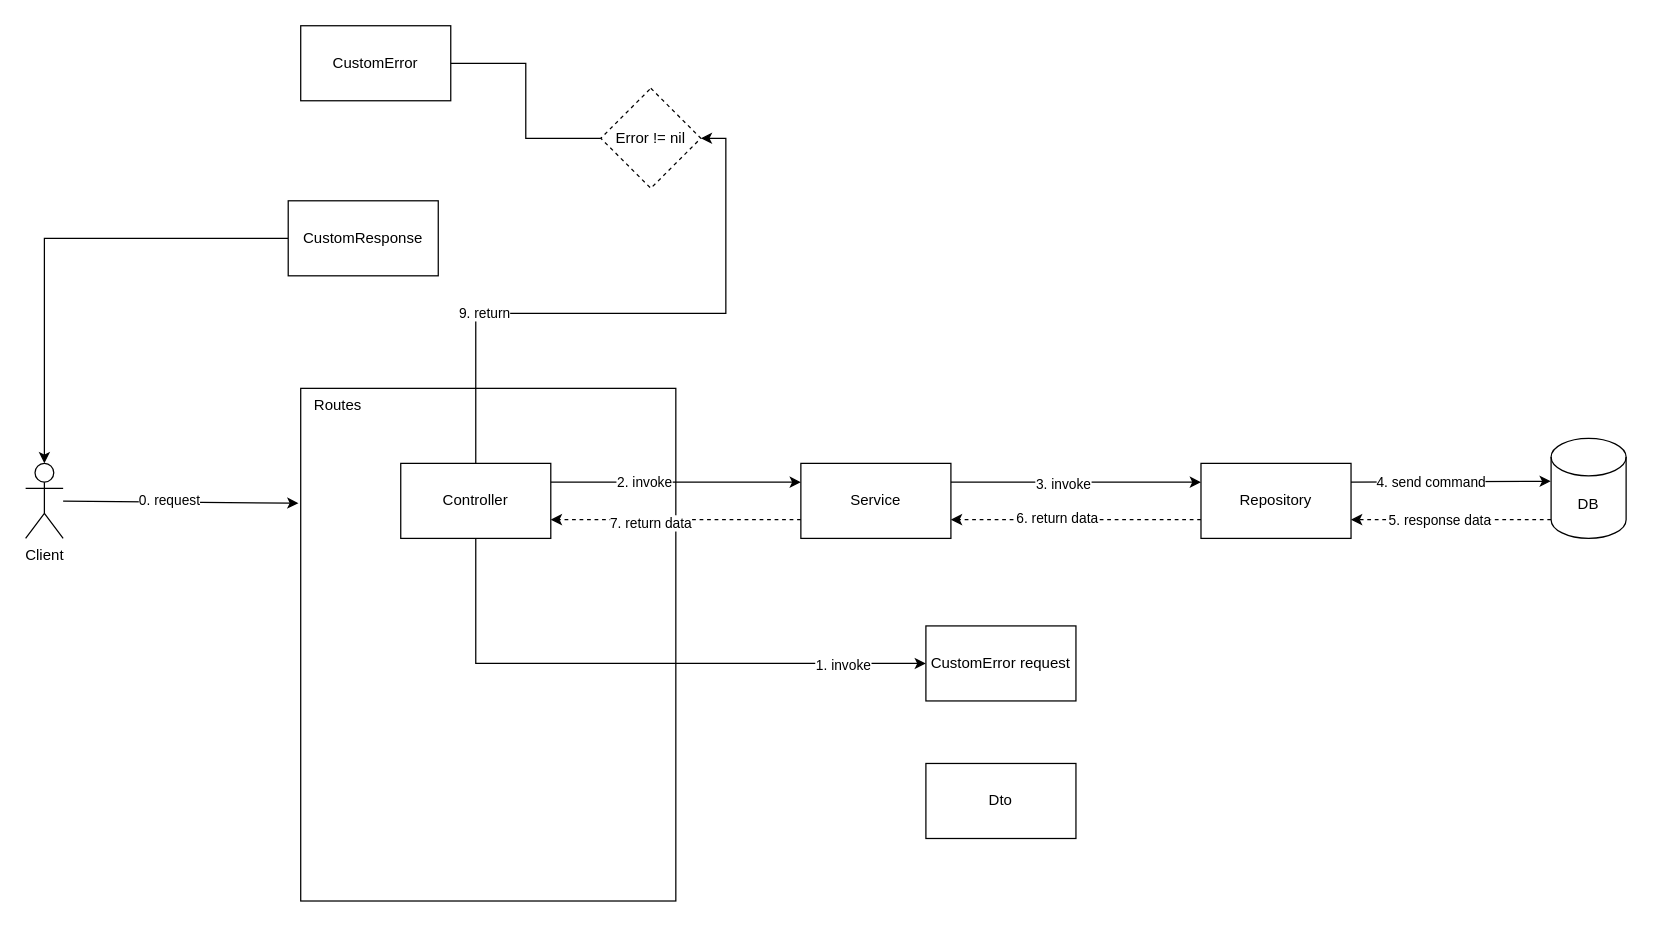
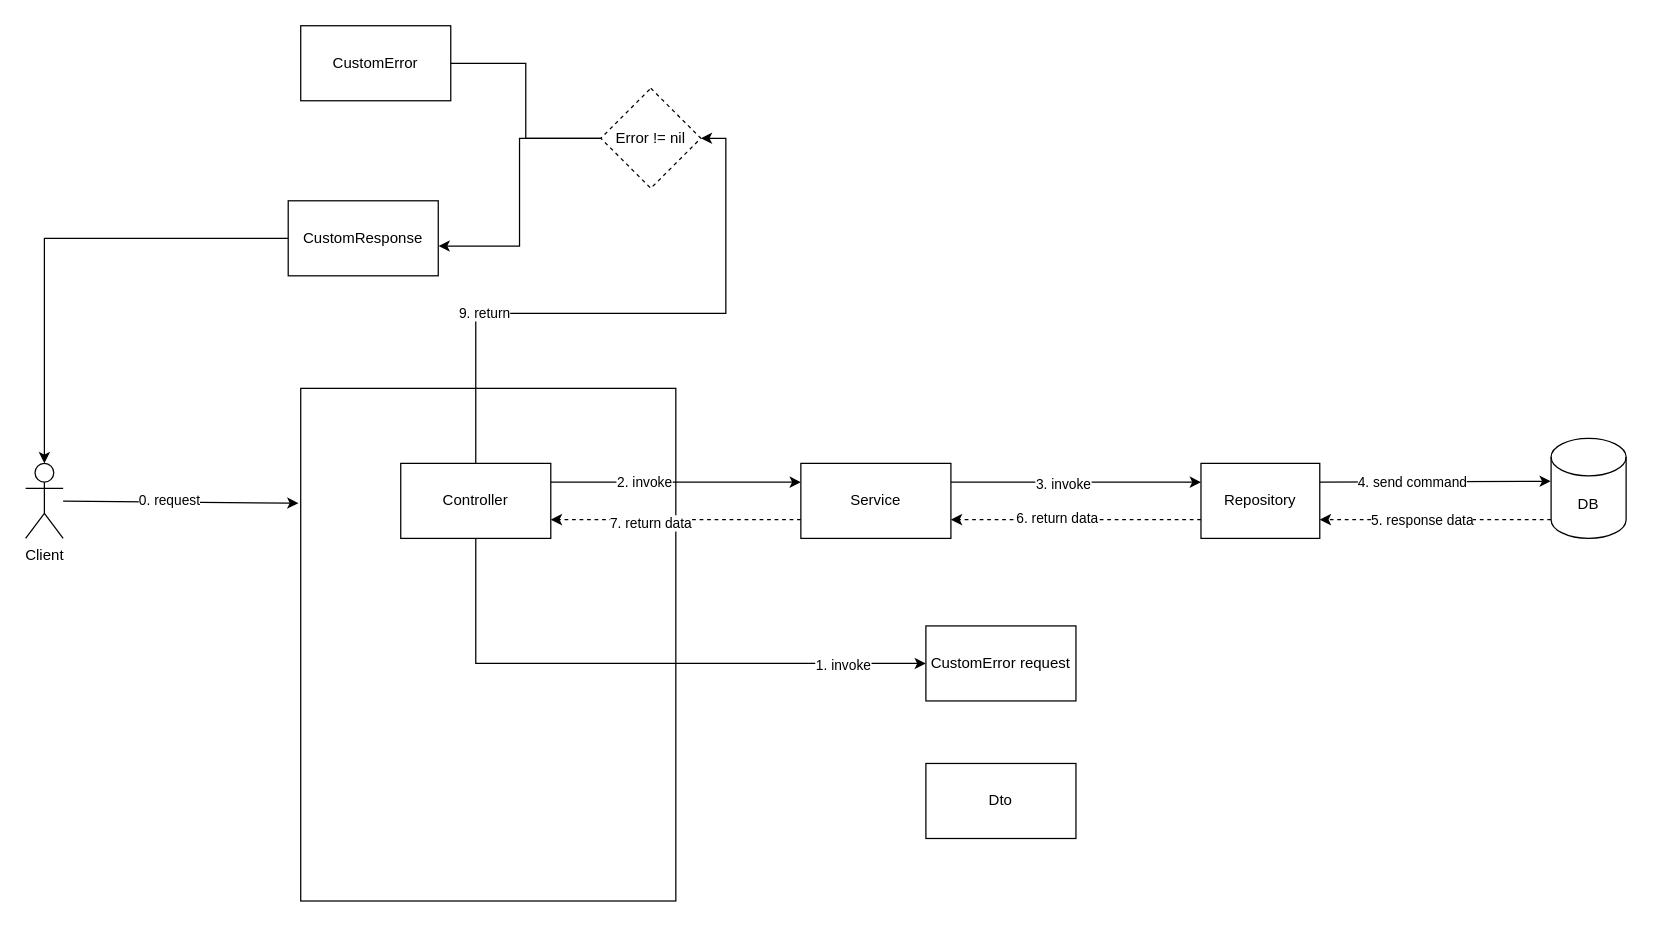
none -> (519, 227)
(338, 405) -> none
(1276, 501) -> (1260, 501)
